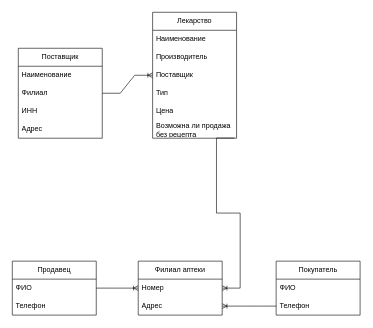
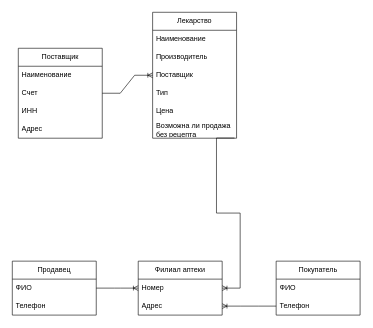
(34, 93) -> (30, 93)
